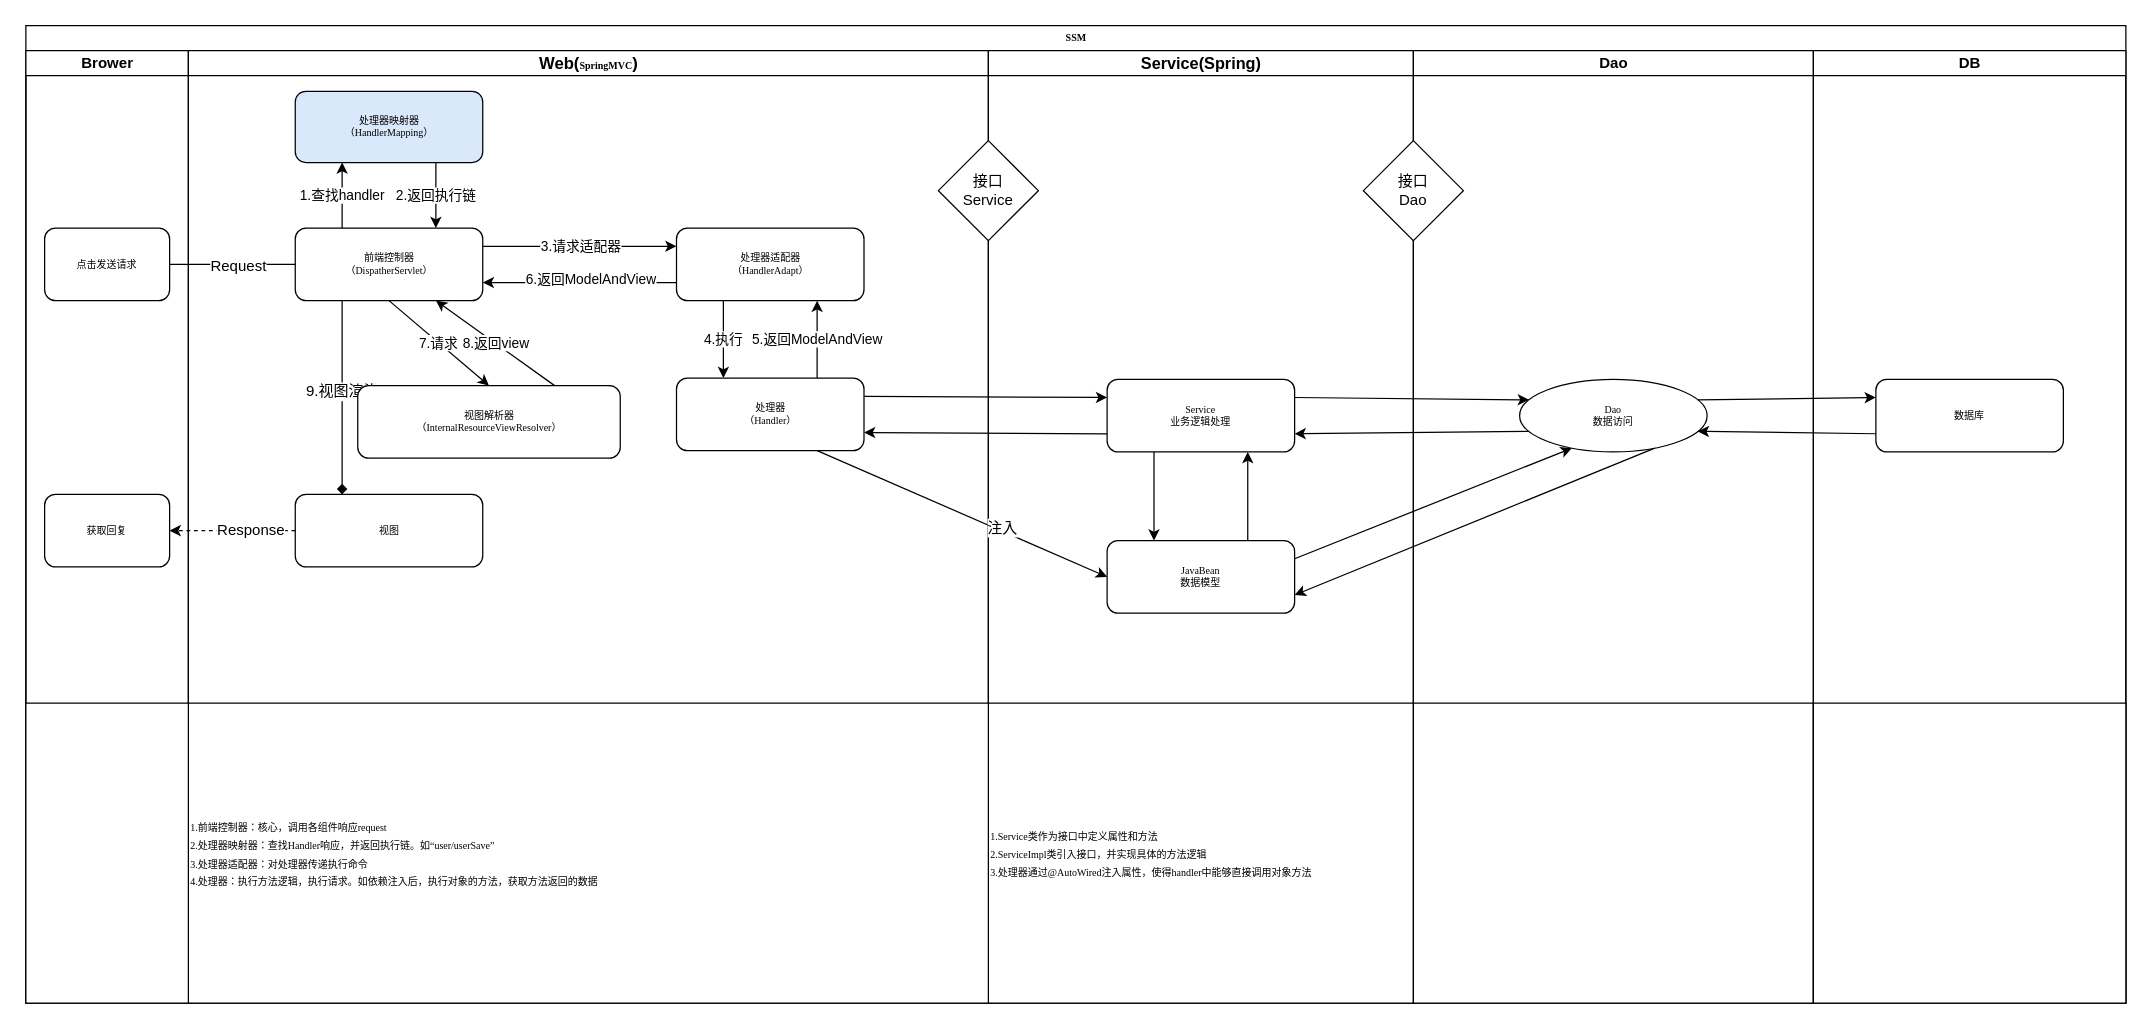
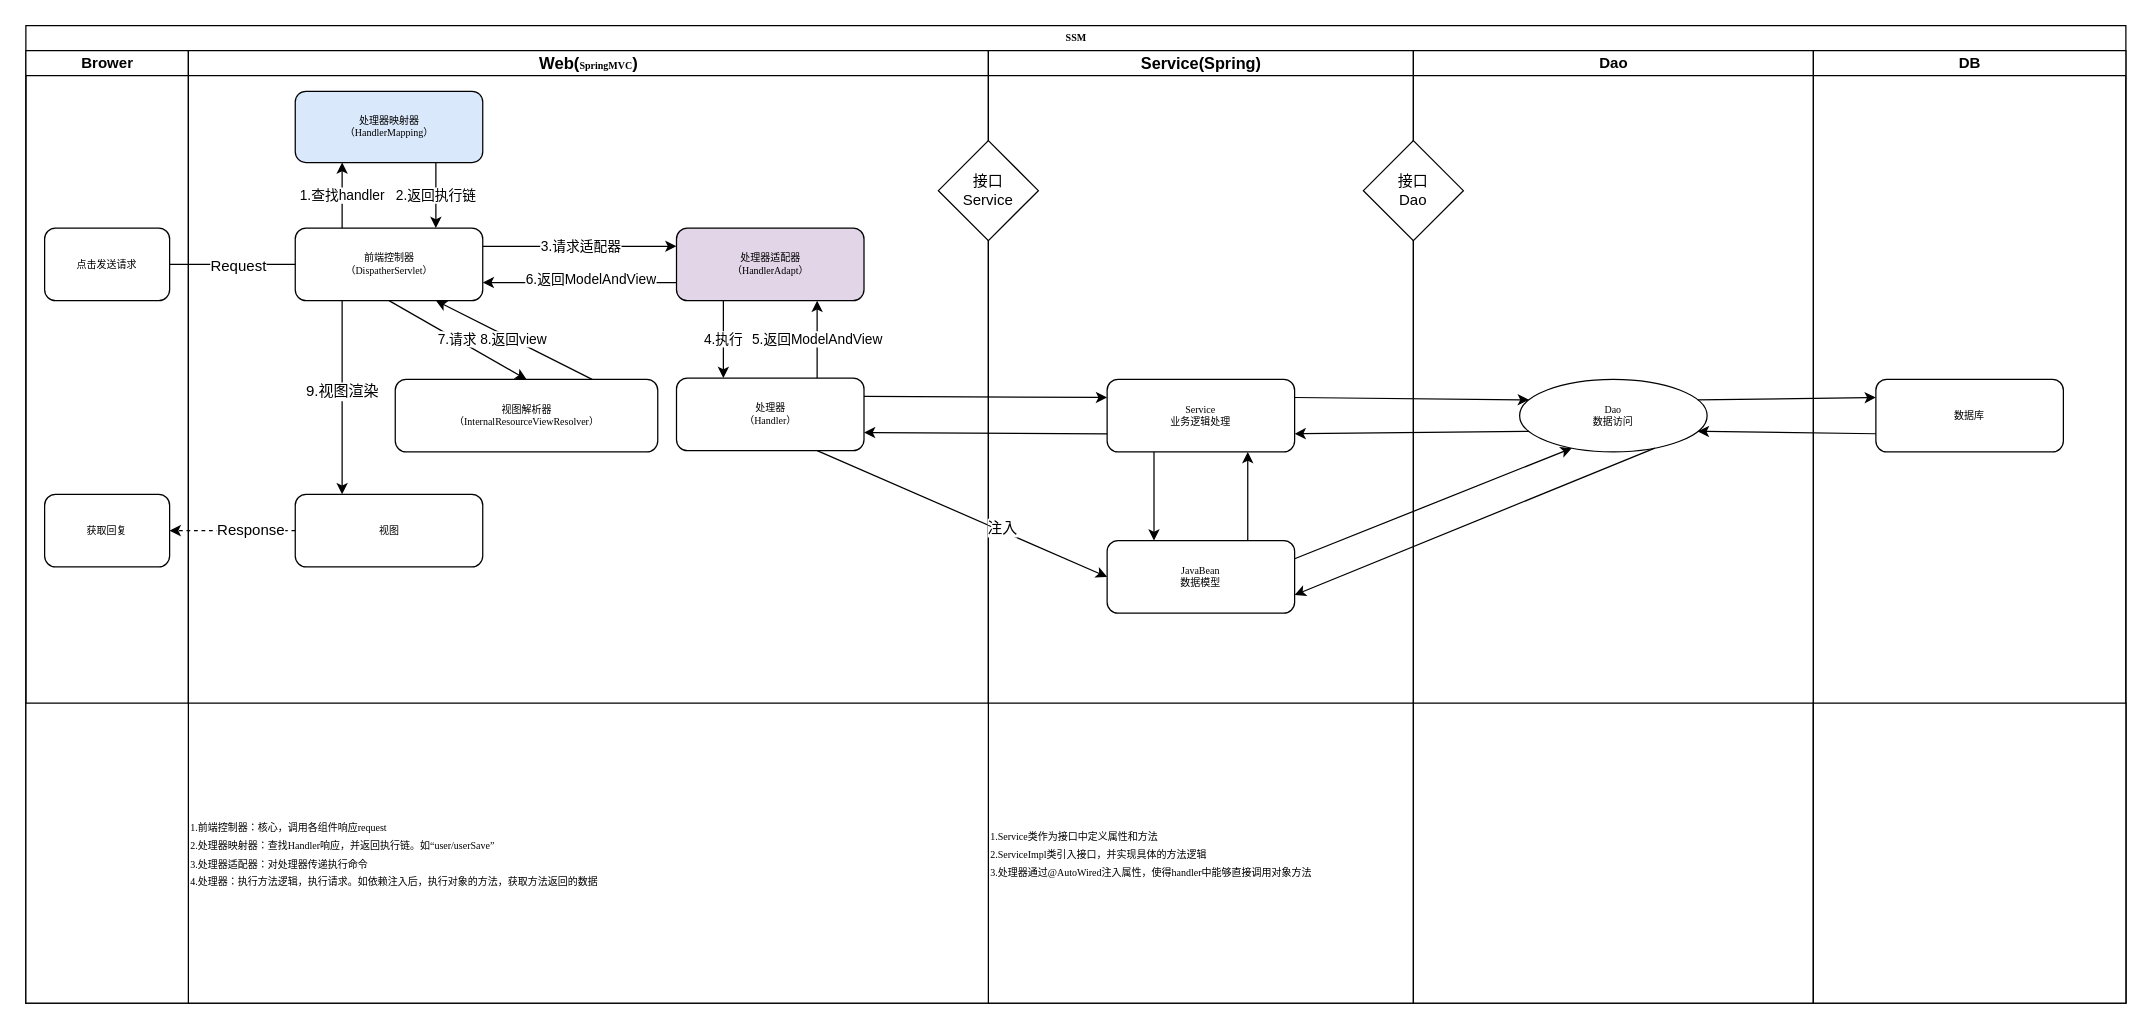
(770, 264) -> (770, 264)
(489, 422) -> (526, 416)
(342, 483) -> (342, 484)
